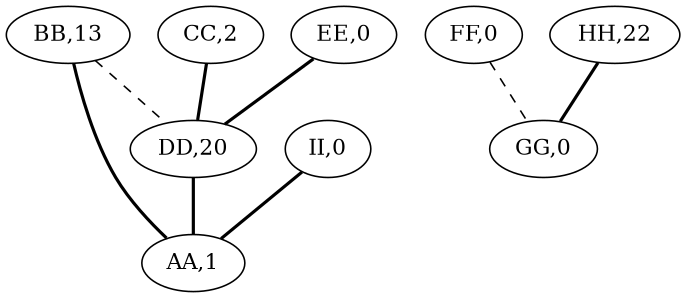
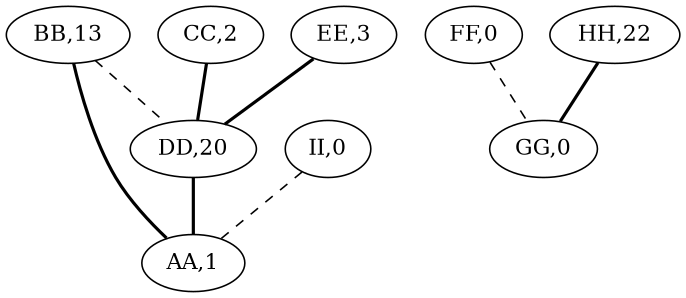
(344, 35) -> (344, 35)
(262, 205) -> (262, 205)
